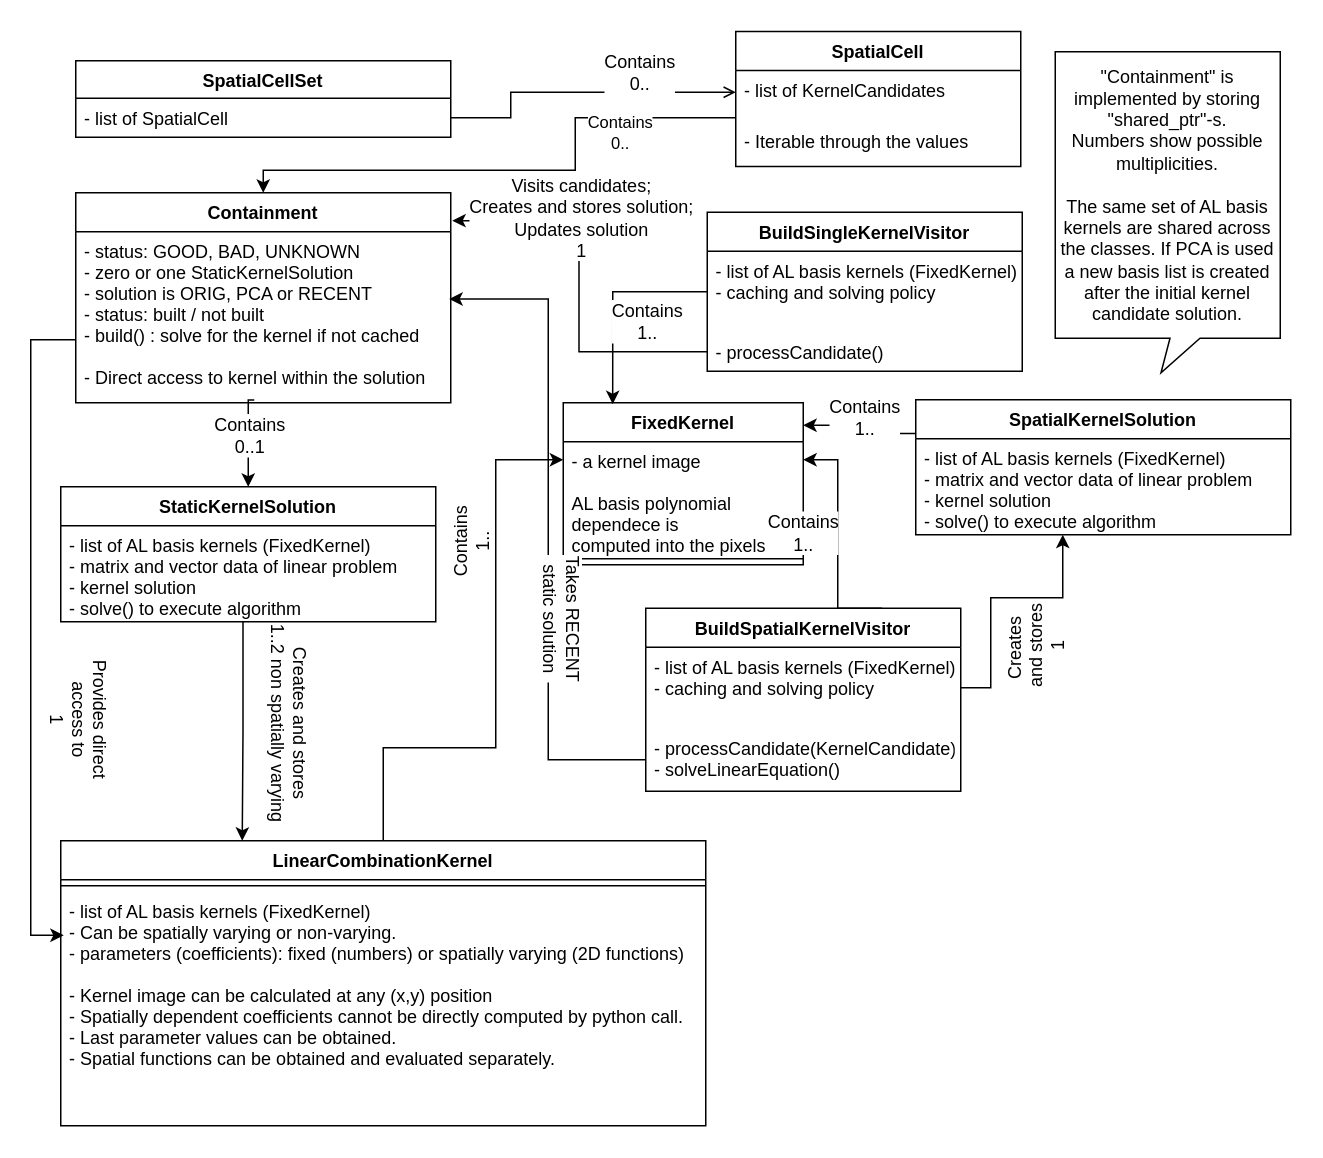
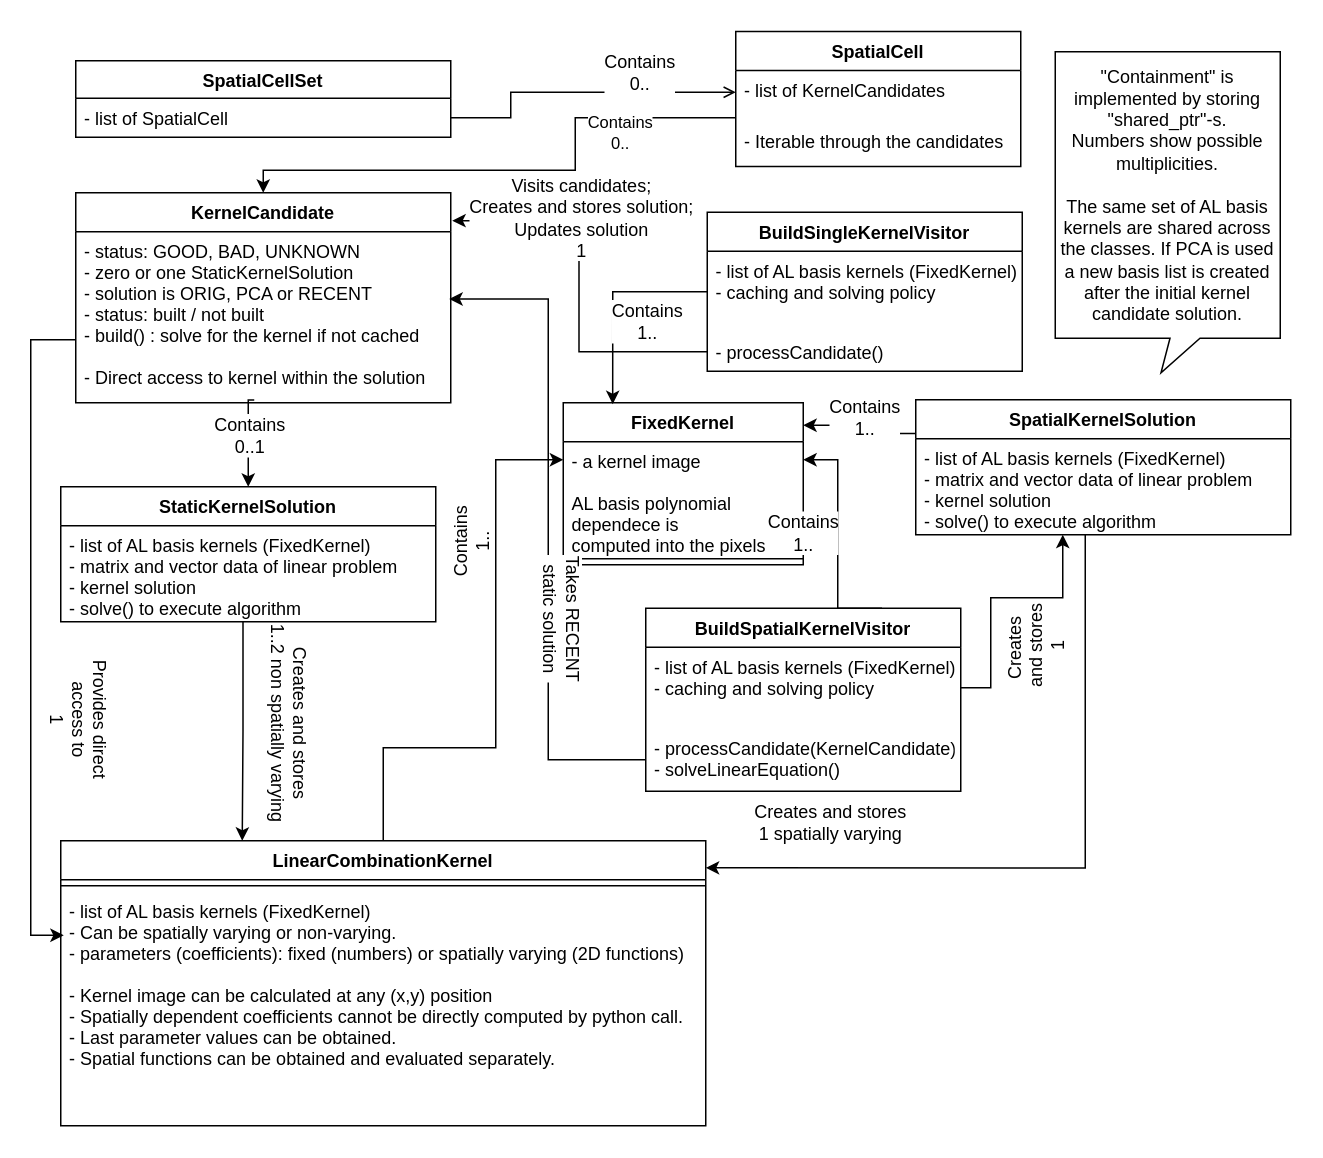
(876, 142) -> (896, 142)
(263, 213) -> (263, 213)
none -> (1066, 868)
